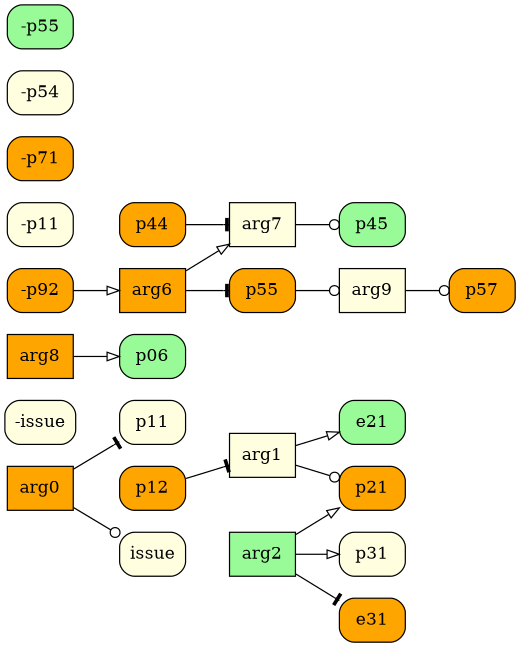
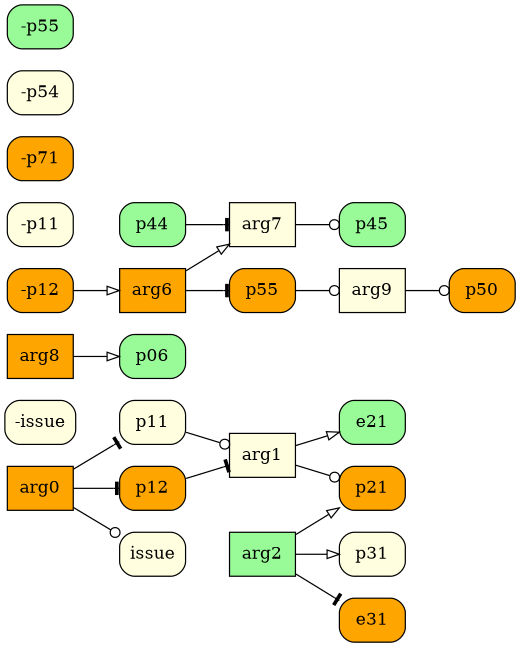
(153, 225) -> (153, 225)
(40, 291) -> (40, 291)
(482, 291) -> (482, 291)
none -> (203, 437)
none -> (93, 488)
